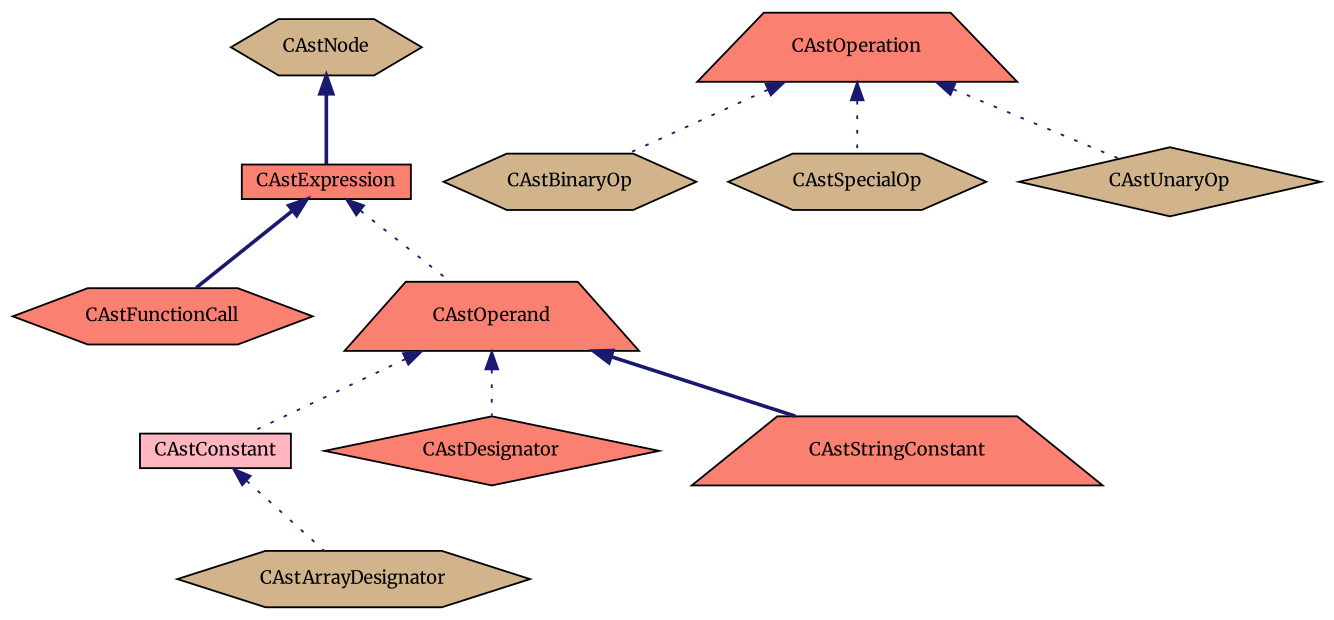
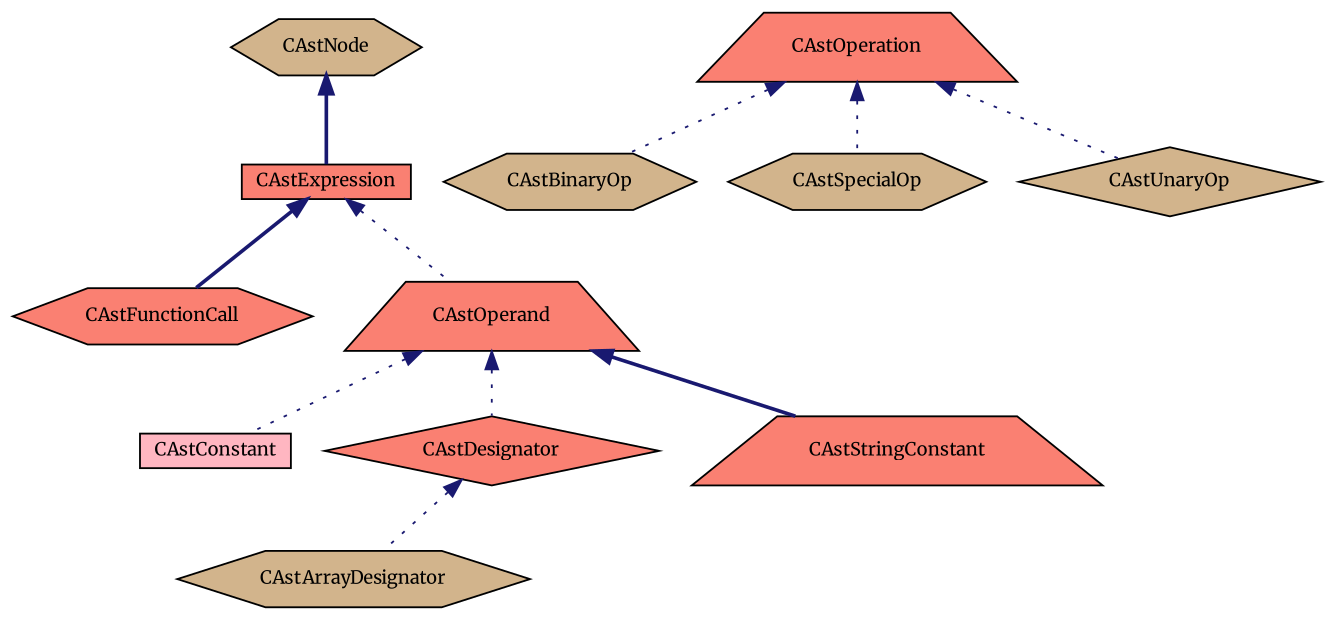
(286, 516) -> (415, 522)
